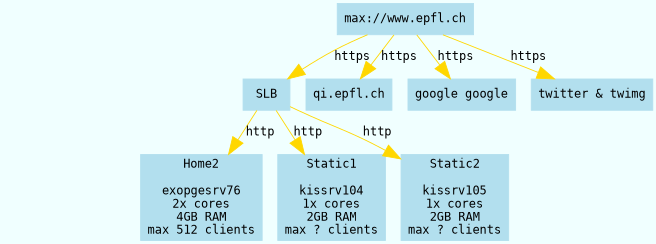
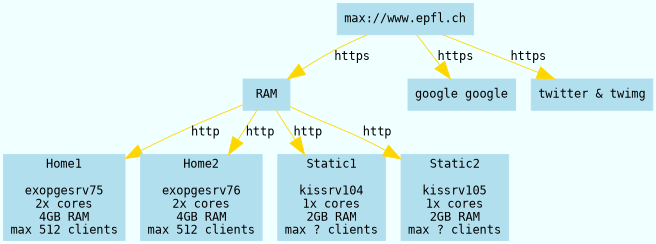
(266, 95) -> (266, 95)
(349, 95) -> none
none -> (64, 197)
